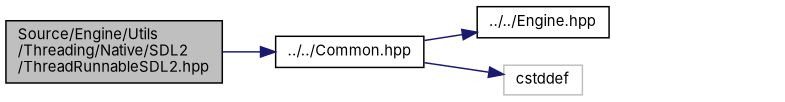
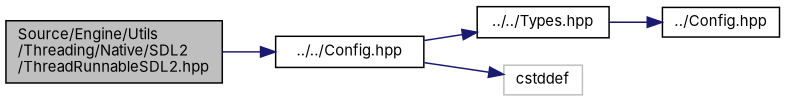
(543, 22) -> (543, 22)
none -> (721, 22)
(350, 52) -> (350, 52)
